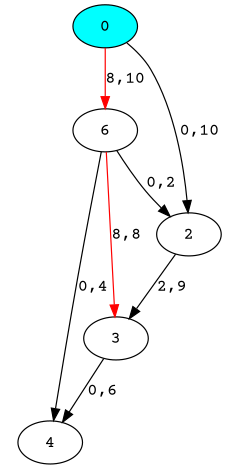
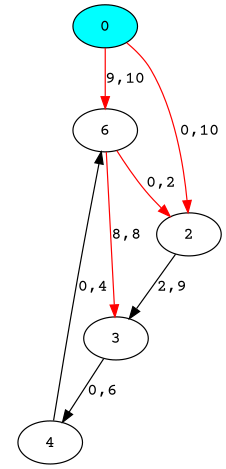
(126, 78) -> (126, 78)
(171, 116) -> (171, 116)
(137, 181) -> (137, 181)
(77, 280) -> (75, 292)
